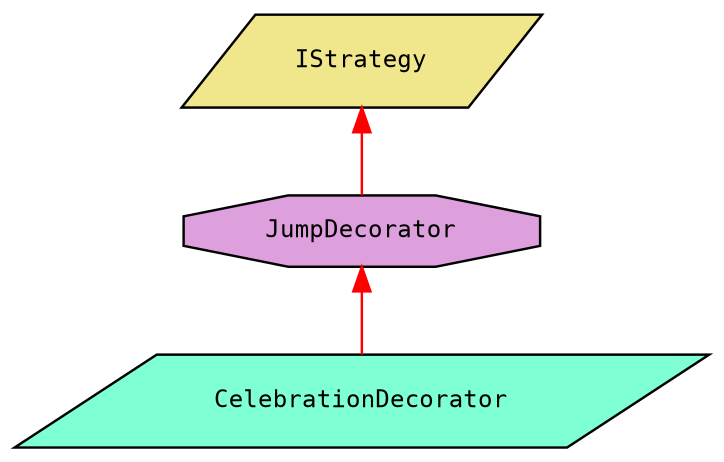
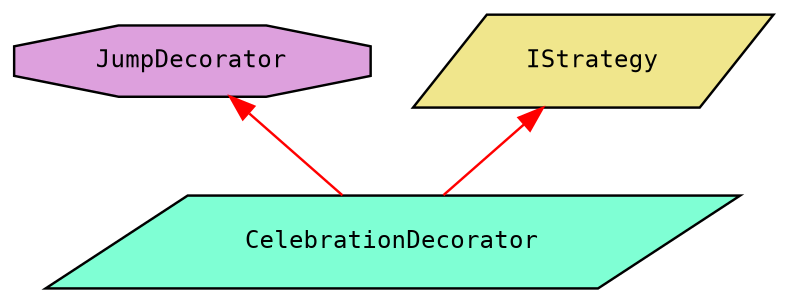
(362, 164) -> (484, 160)
